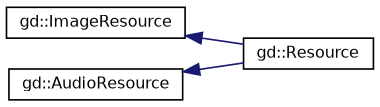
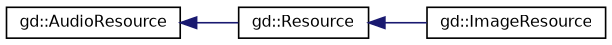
(222, 41) -> (406, 23)
